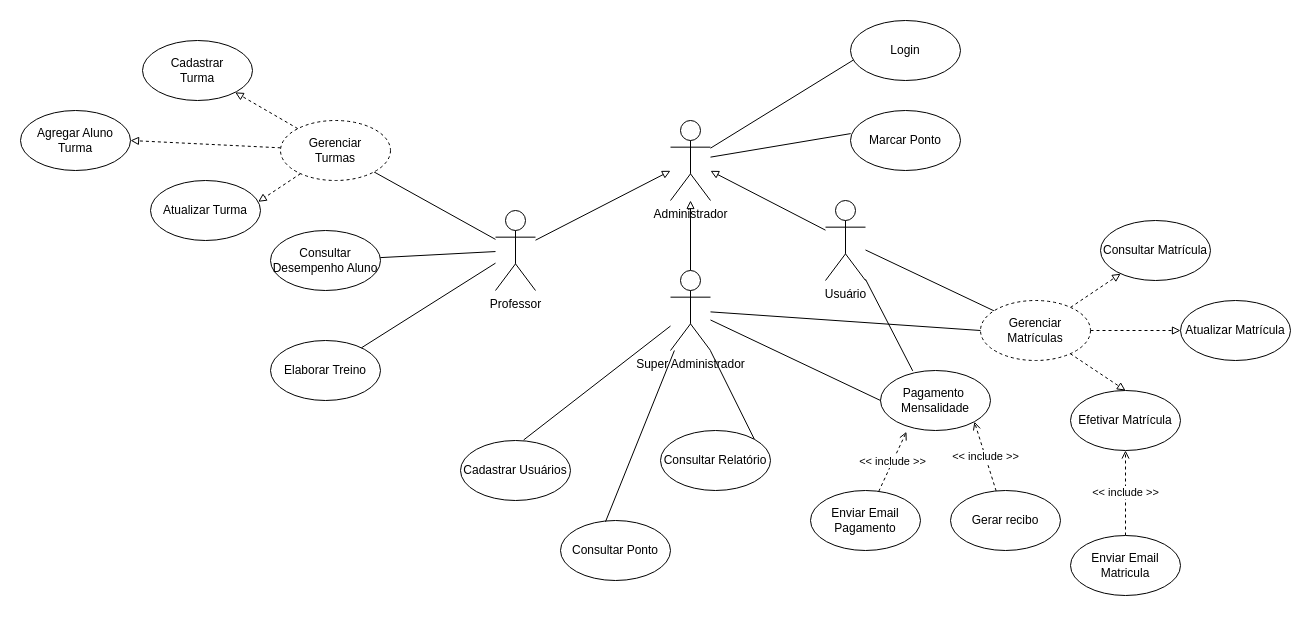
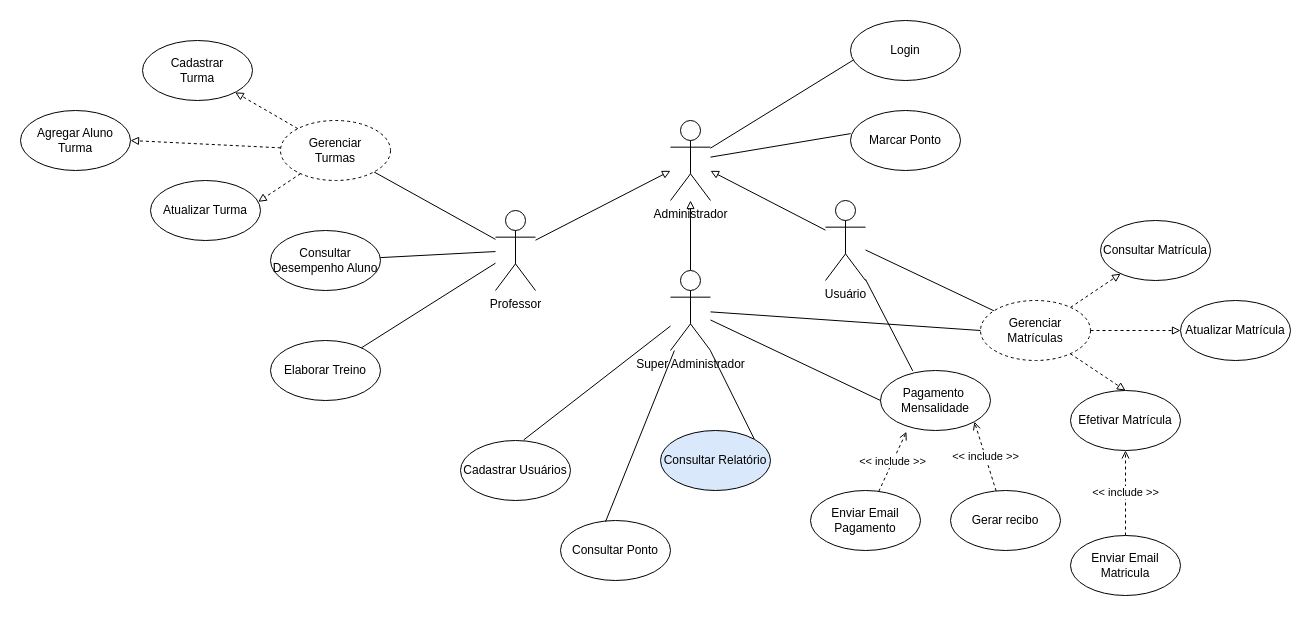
(716, 461) -> (716, 461)
